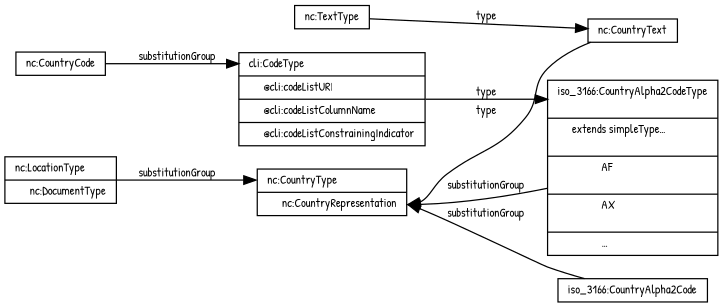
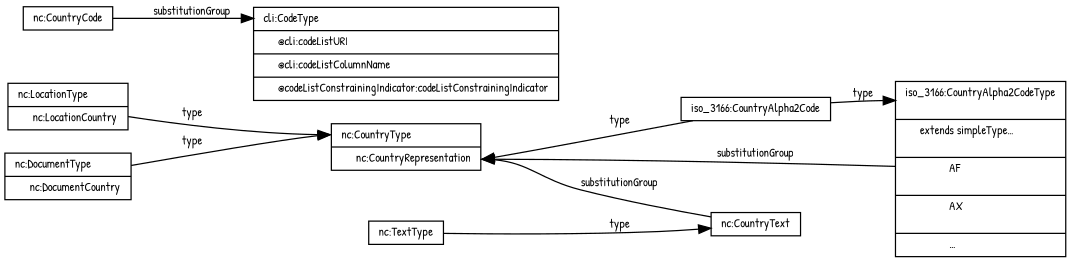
(480, 99) -> (857, 101)
(486, 111) -> (620, 183)
(332, 134) -> (406, 88)
(178, 173) -> (192, 113)
none -> (68, 176)
(61, 191) -> (68, 118)
(486, 214) -> (620, 121)
